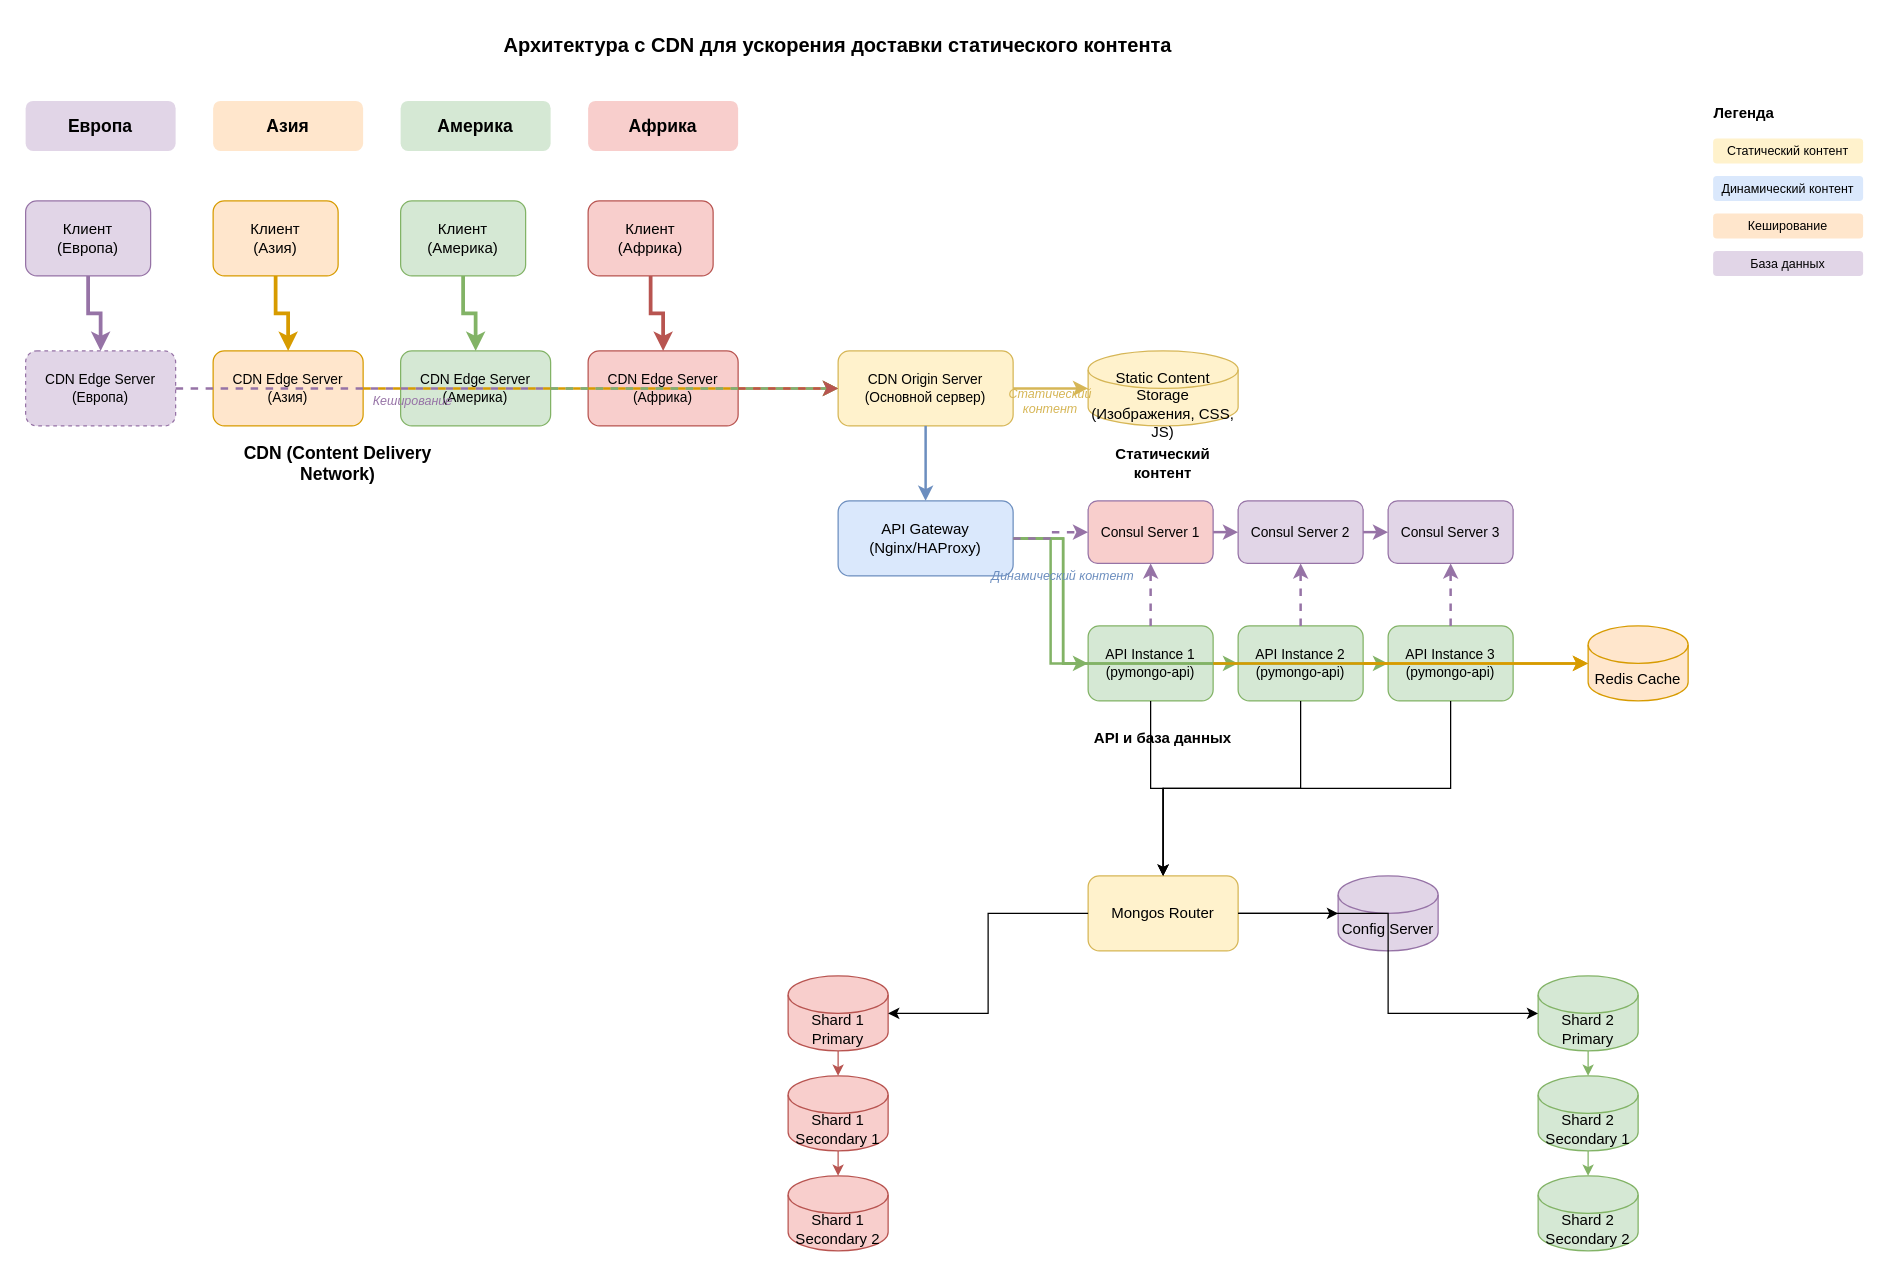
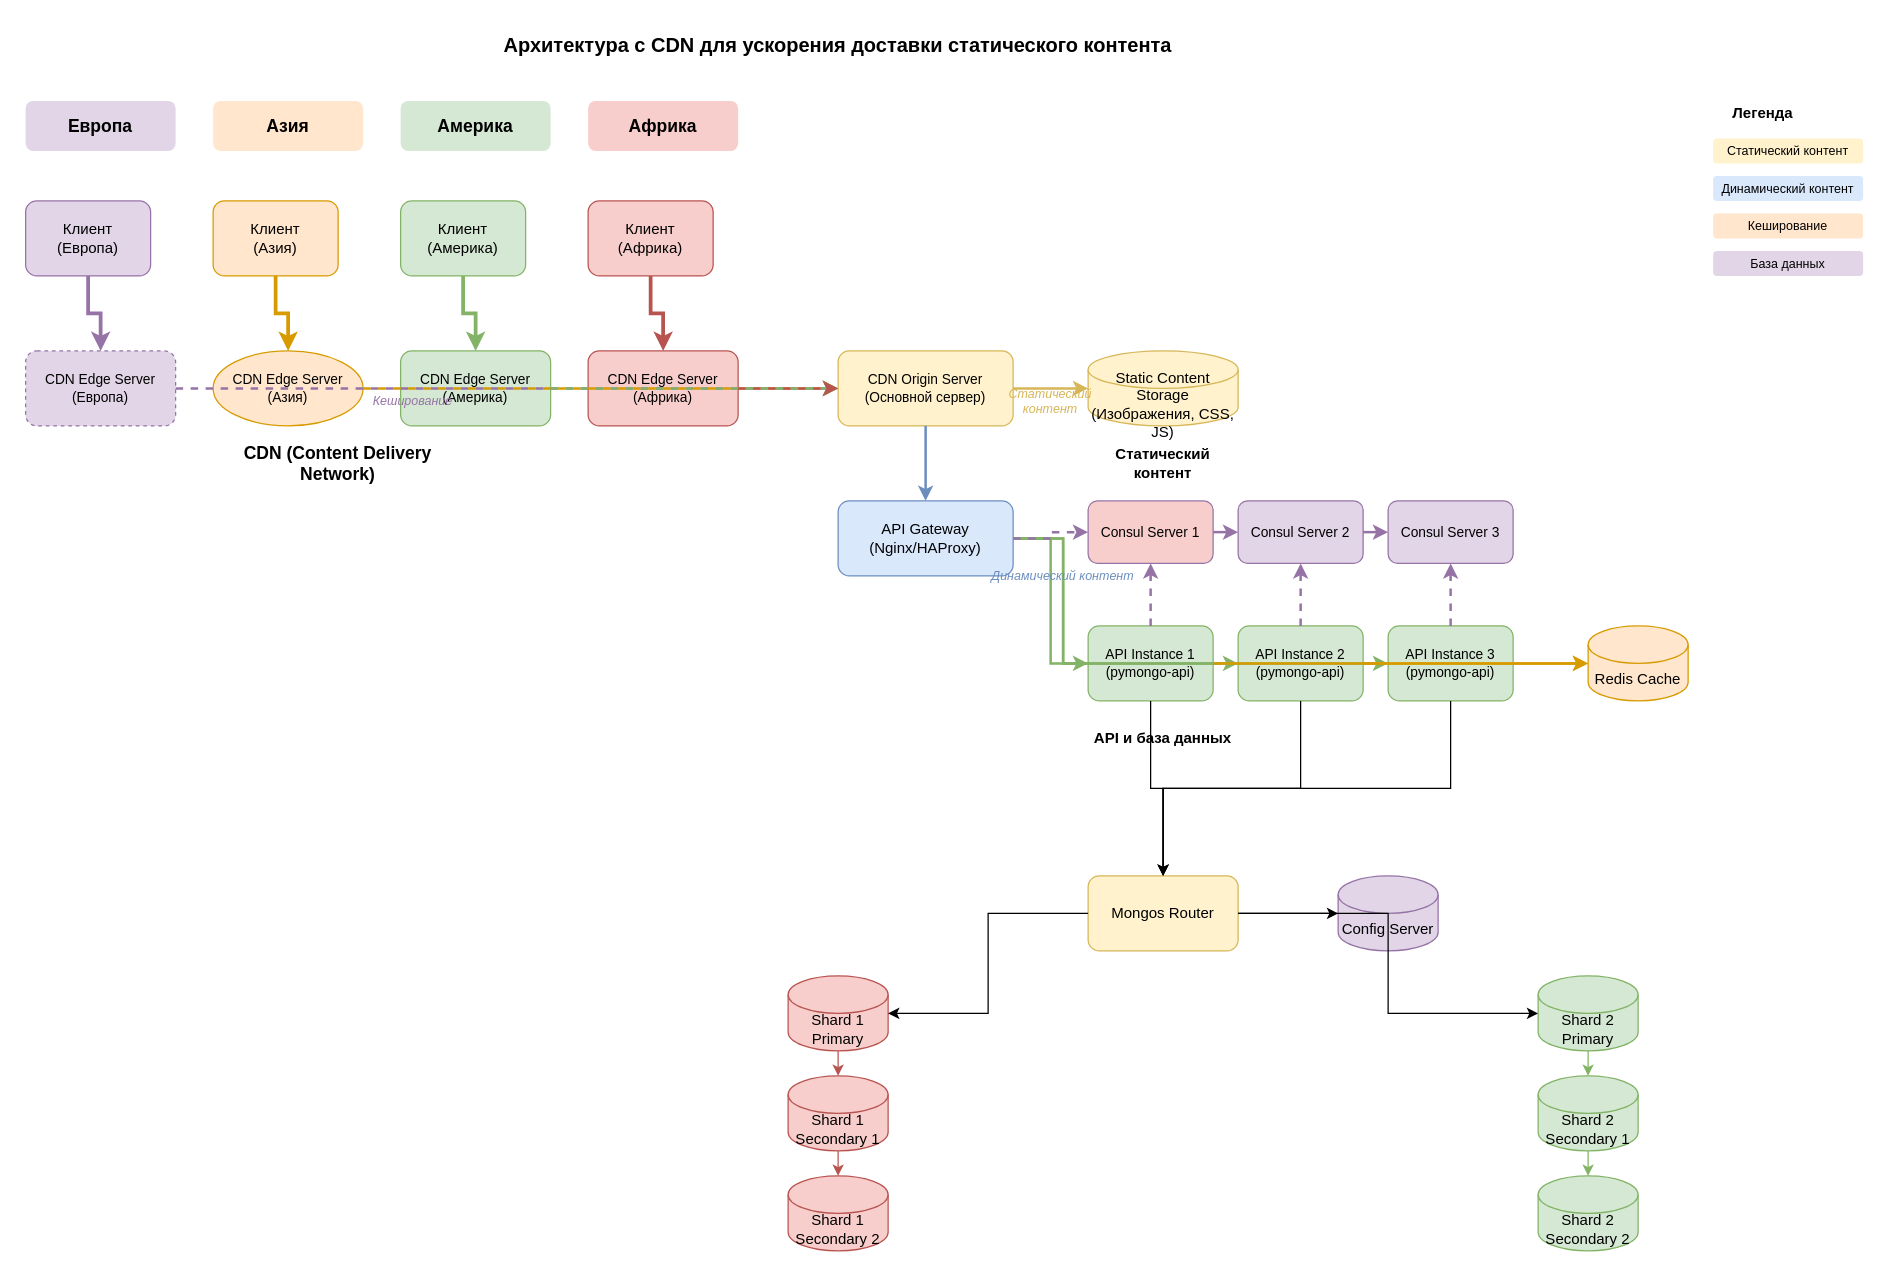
(1744, 113) -> (1763, 113)
(288, 388) -> (288, 388)
